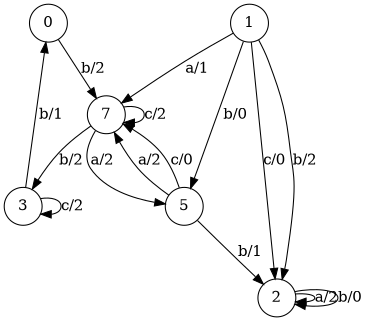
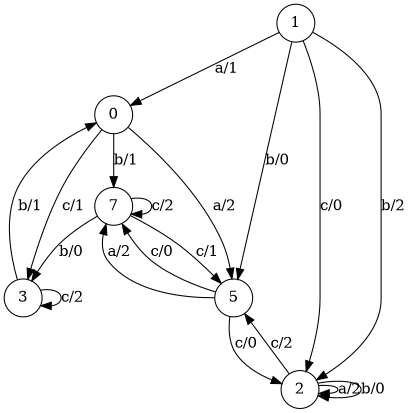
(181, 64) -> (210, 67)
(93, 69) -> (126, 161)
(71, 161) -> (71, 252)
(102, 161) -> (207, 252)
none -> (190, 190)
none -> (58, 195)
(250, 252) -> (246, 344)
none -> (270, 348)
